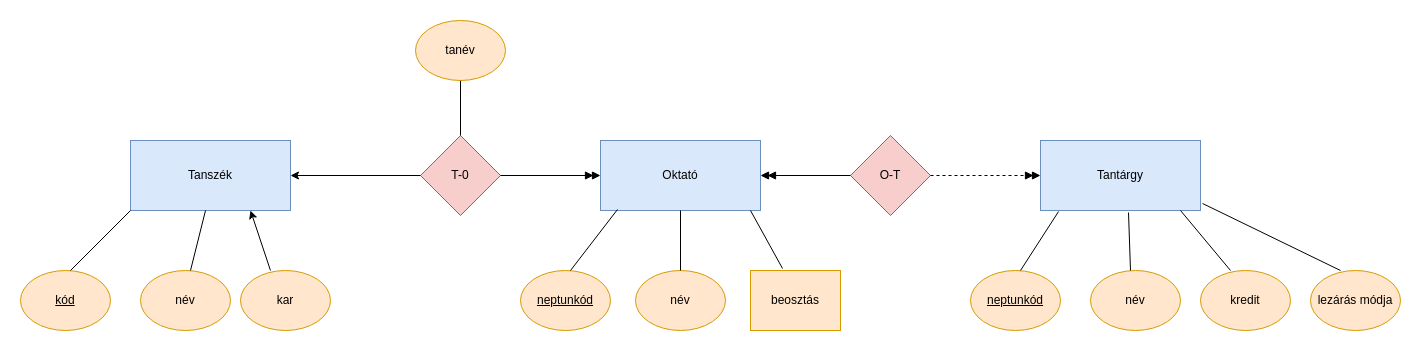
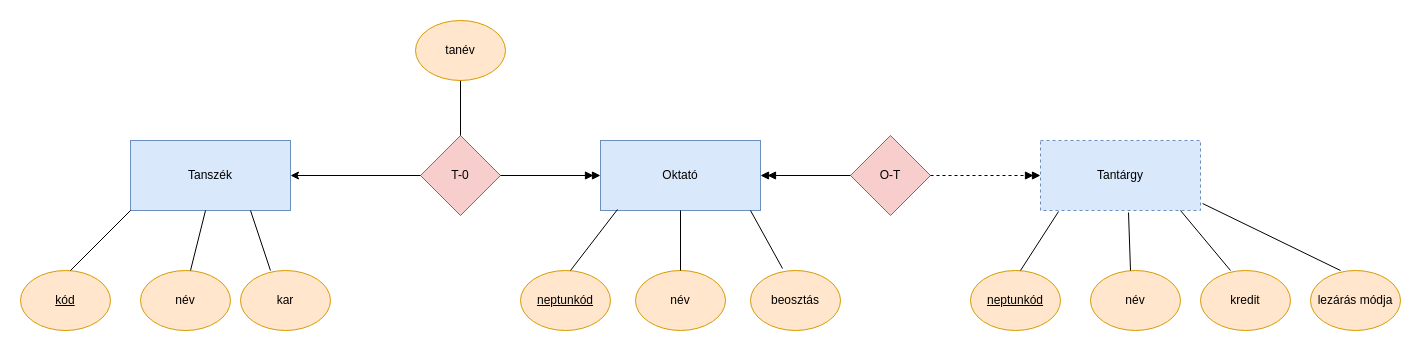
(1121, 176) -> (1121, 176)
(253, 218) -> (252, 215)
(796, 301) -> (796, 301)
